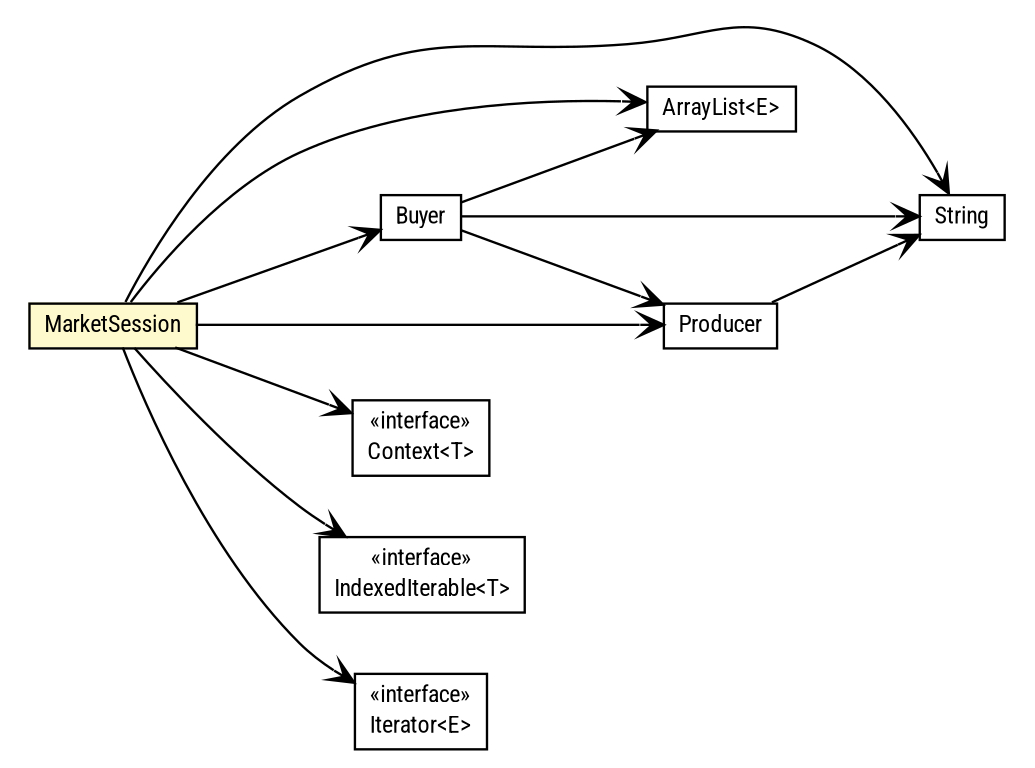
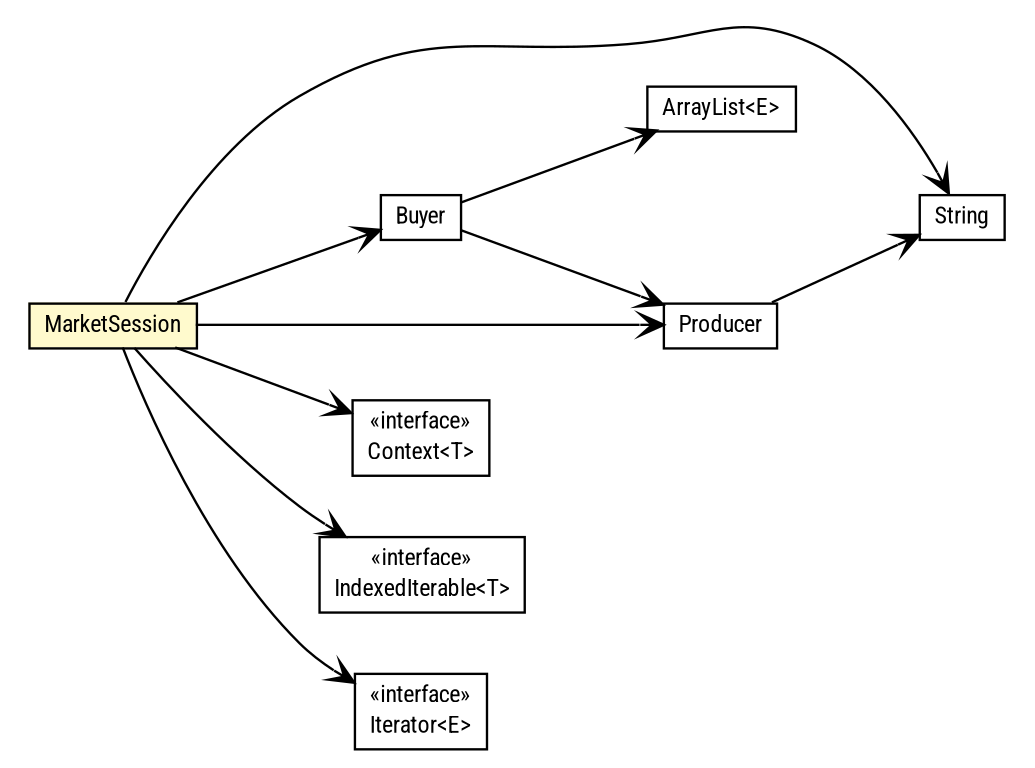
(346, 135) -> none
(679, 216) -> none
